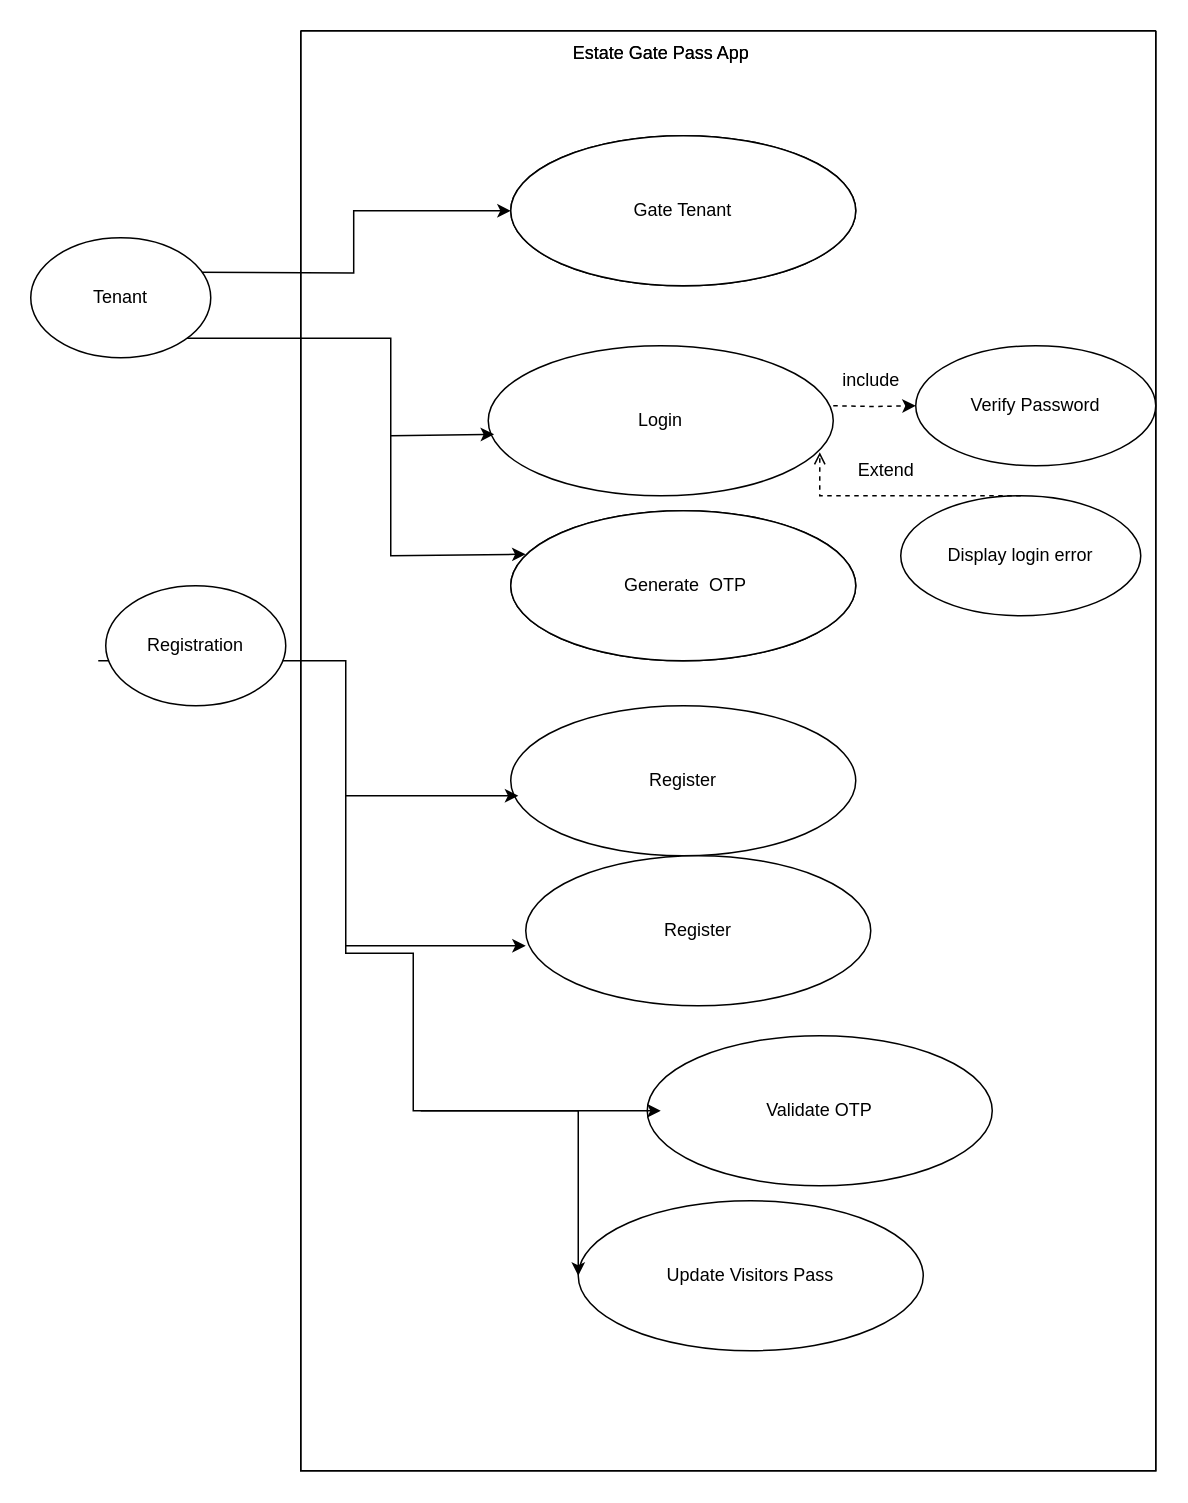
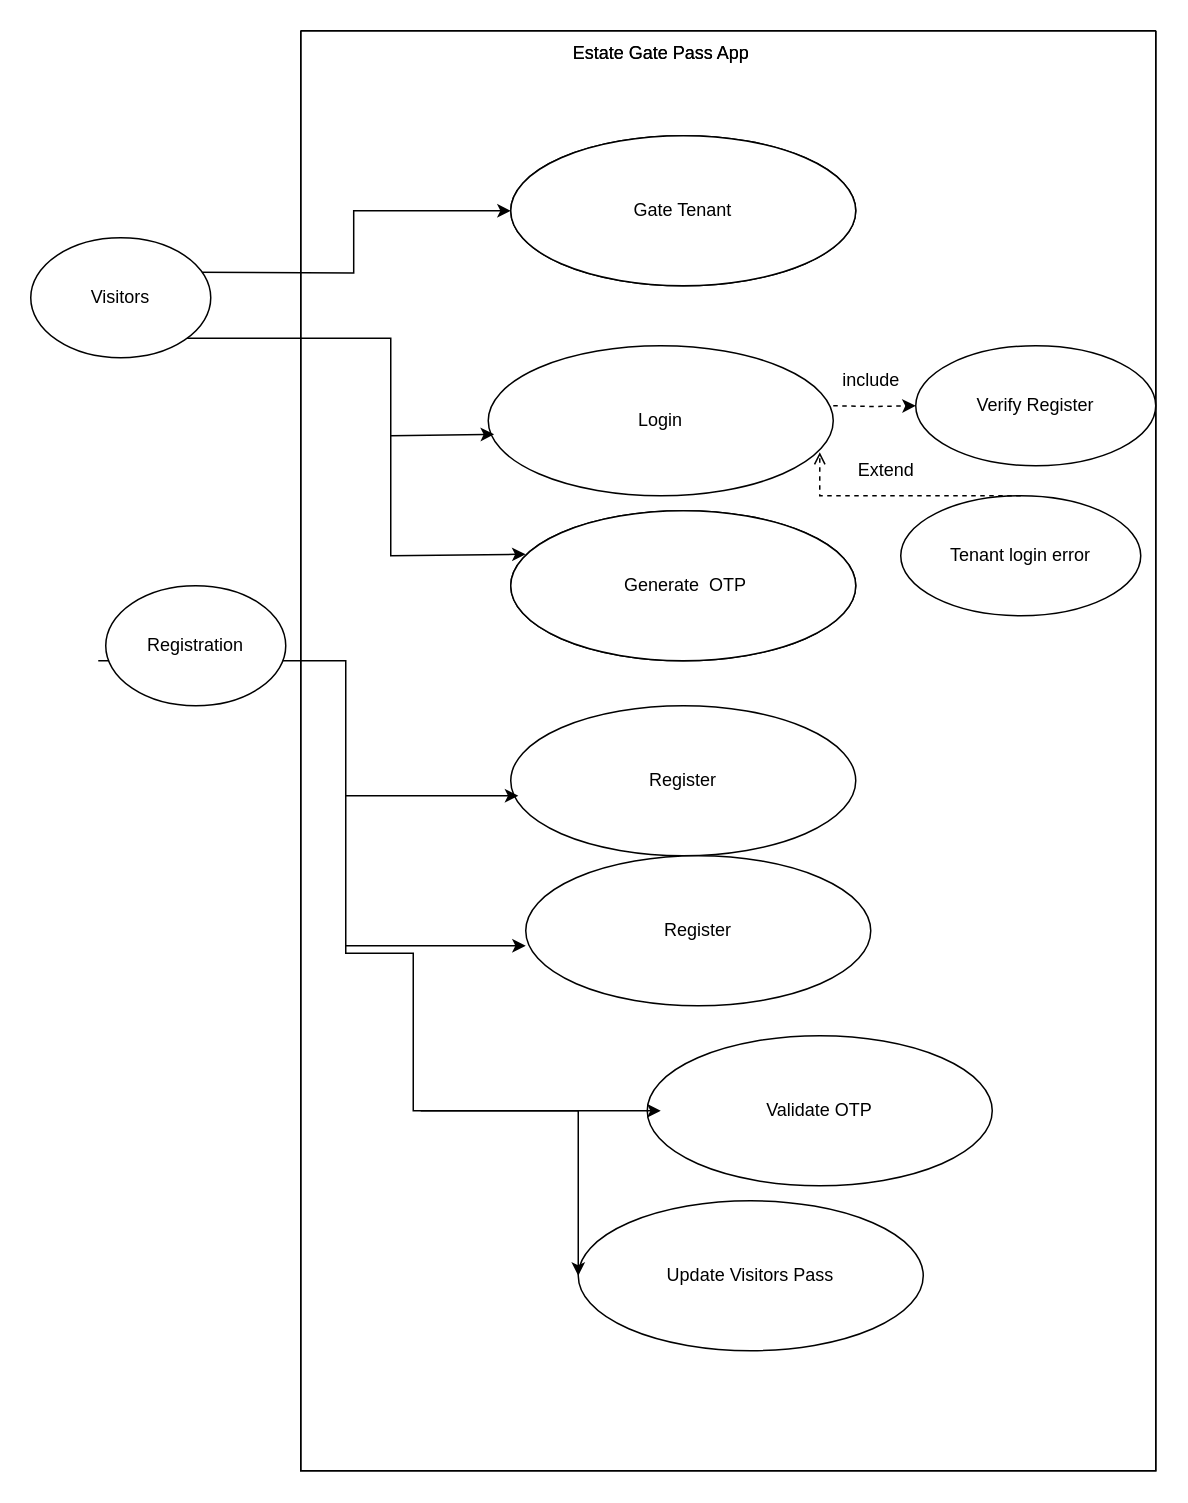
(121, 298) -> (121, 298)
(1036, 406) -> (1036, 406)
(1021, 556) -> (1021, 556)
